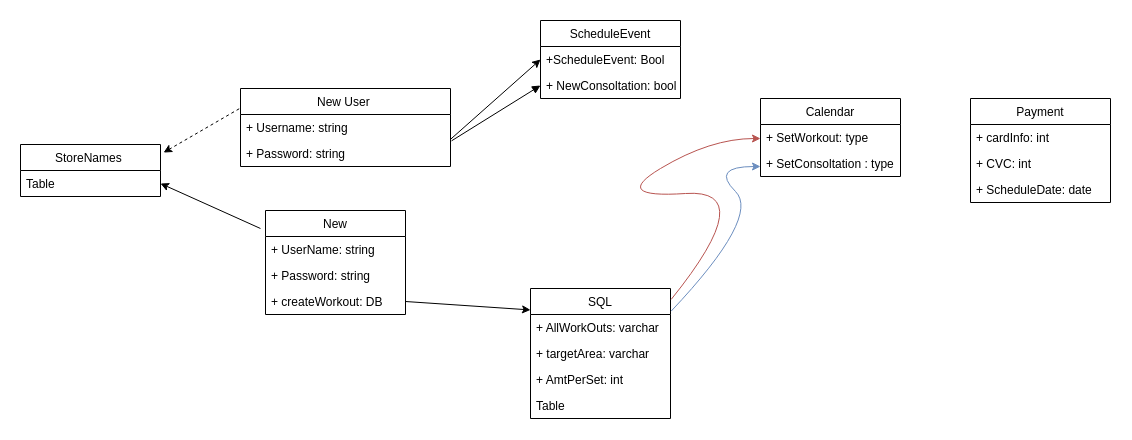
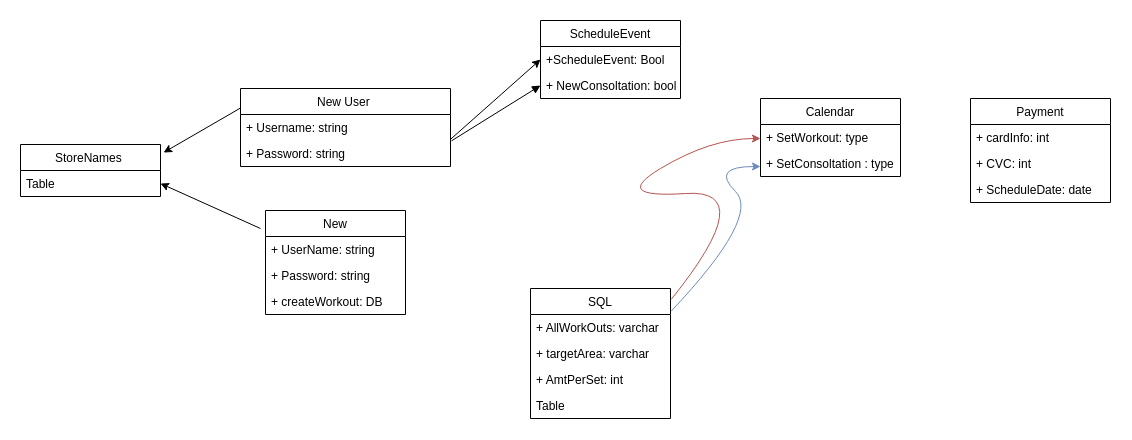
(204, 129) -> (204, 129)
(465, 306) -> none
